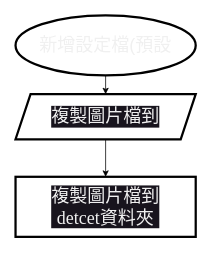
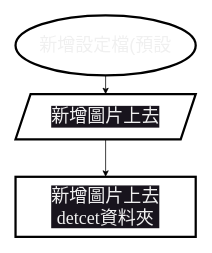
(105, 117) -> (105, 117)
(105, 207) -> (105, 207)
